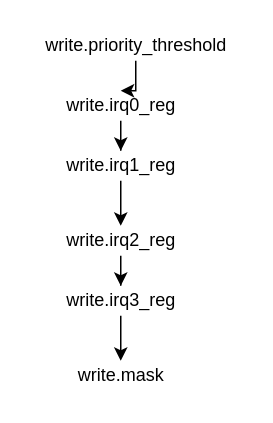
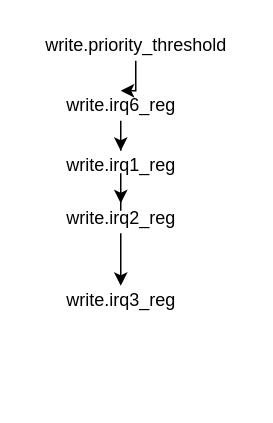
(122, 106) -> (122, 106)
(121, 241) -> (121, 218)
(121, 344) -> none
(121, 376) -> none
